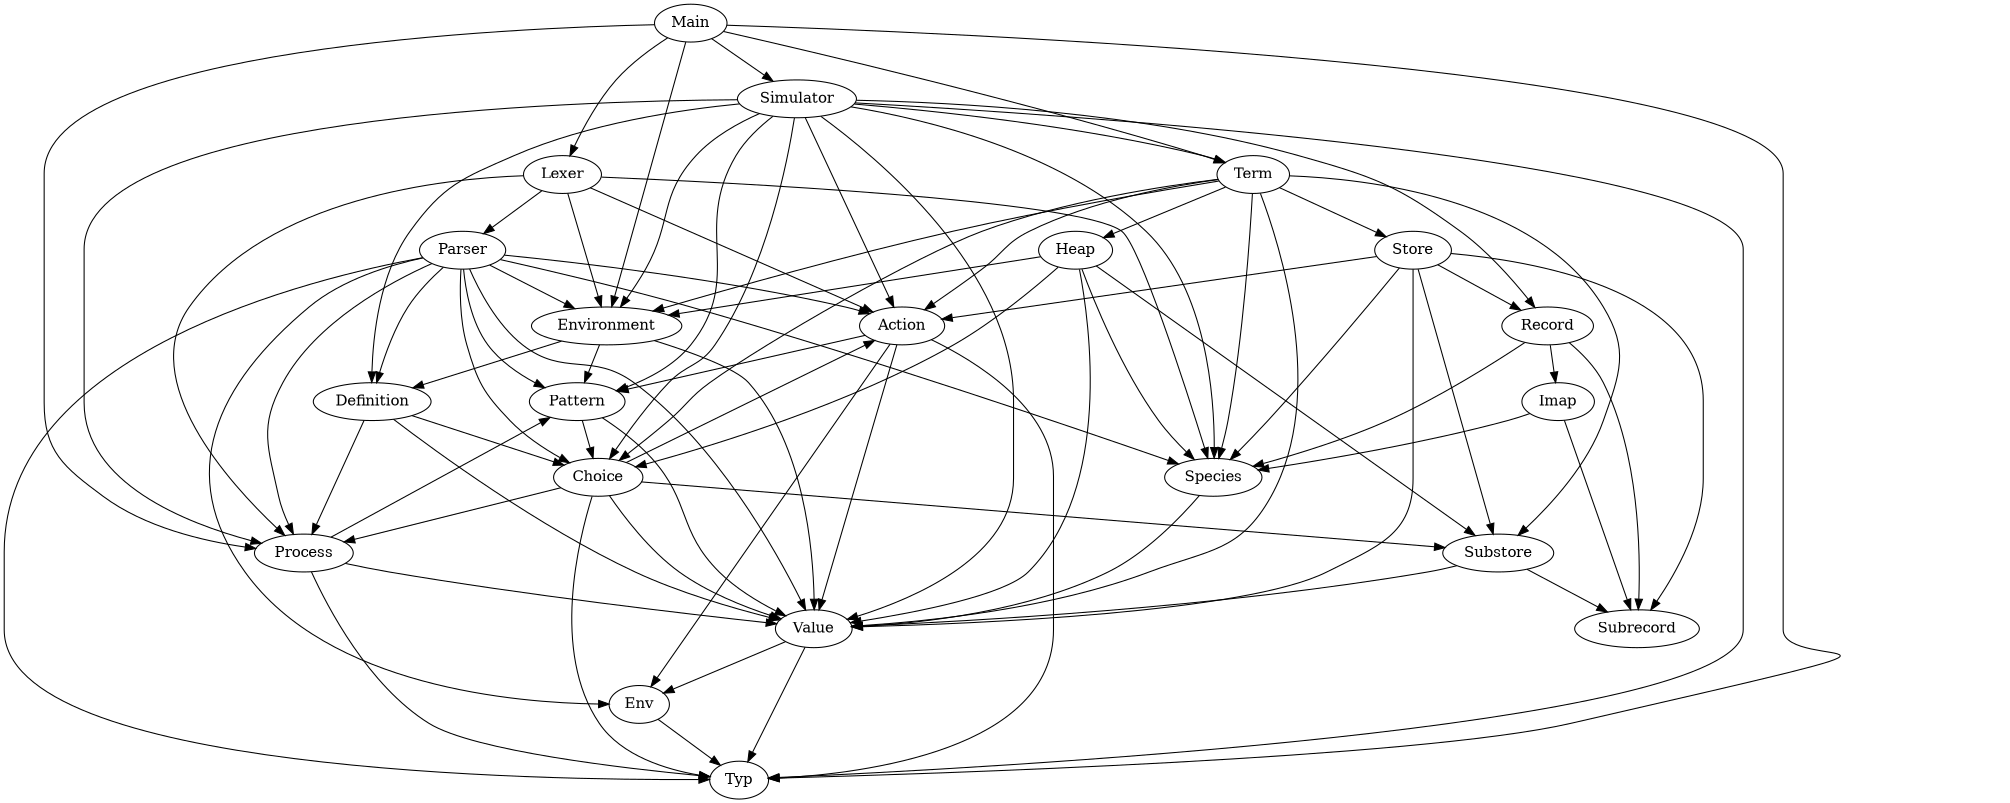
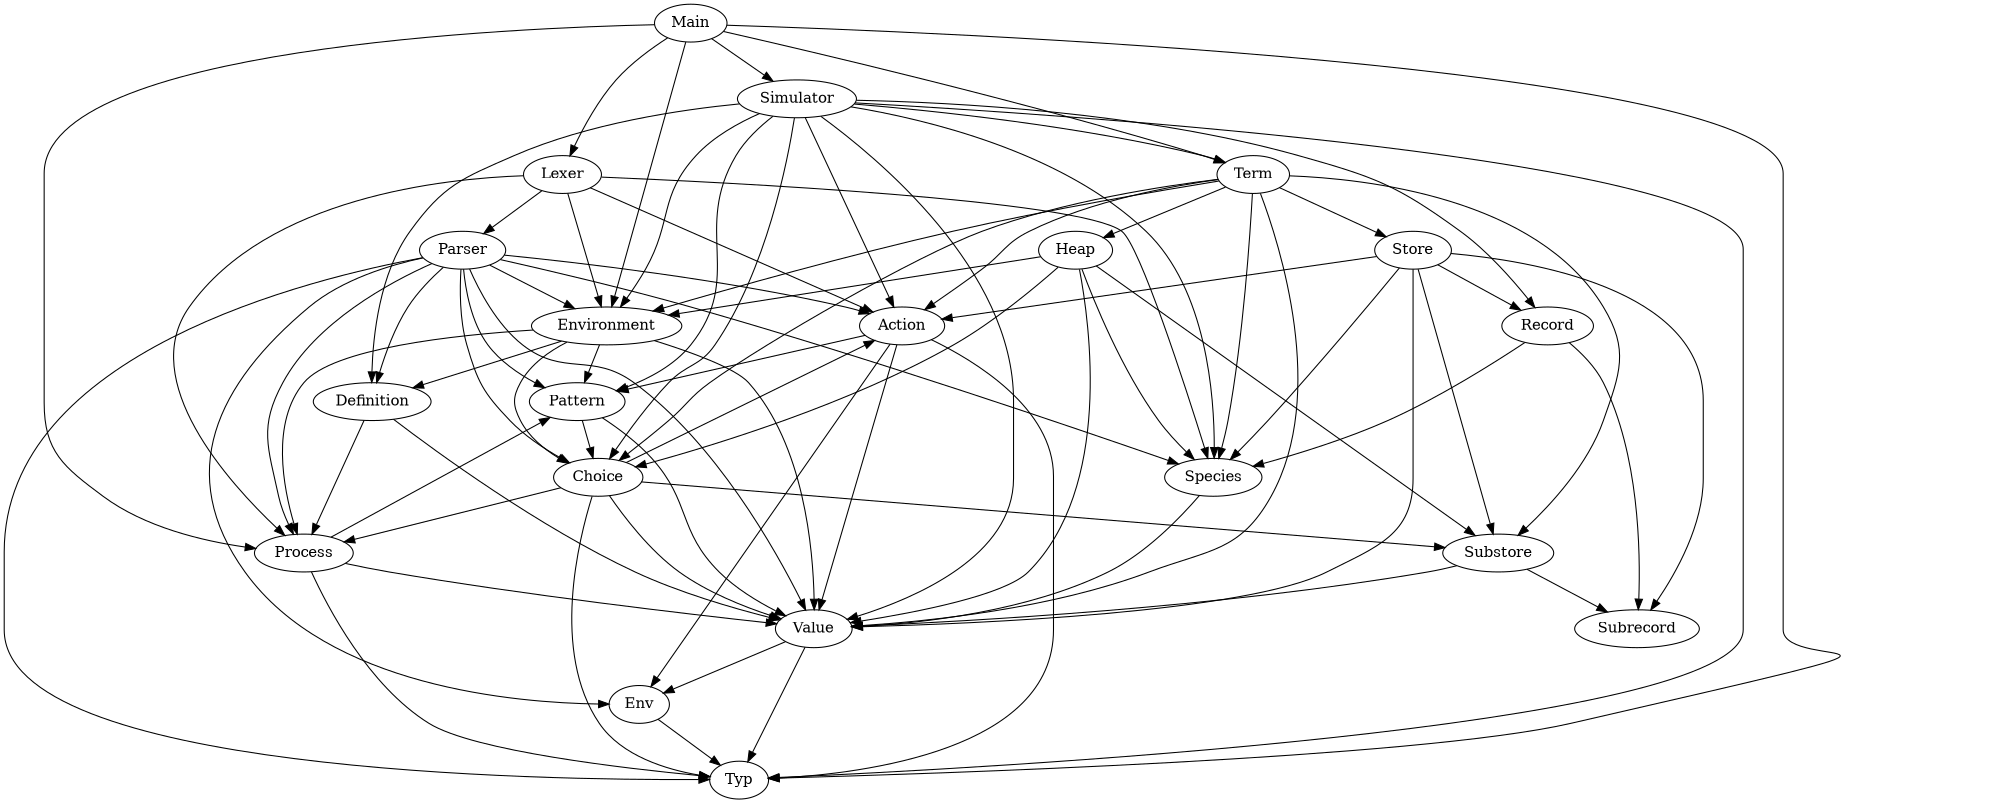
(201, 158) -> (343, 360)
(1558, 402) -> none
(483, 439) -> (515, 397)
